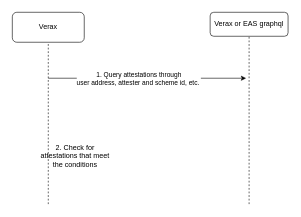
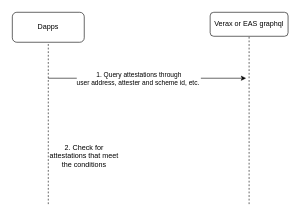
(48, 27) -> (48, 27)
(75, 156) -> (84, 156)
